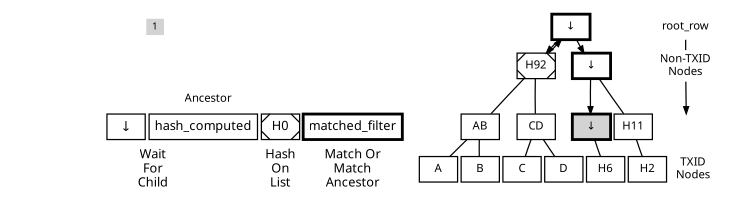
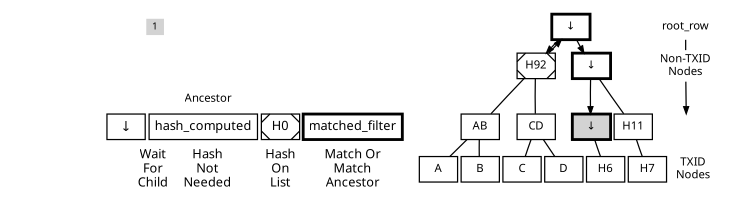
none -> (208, 169)
(647, 169) -> (647, 169)
